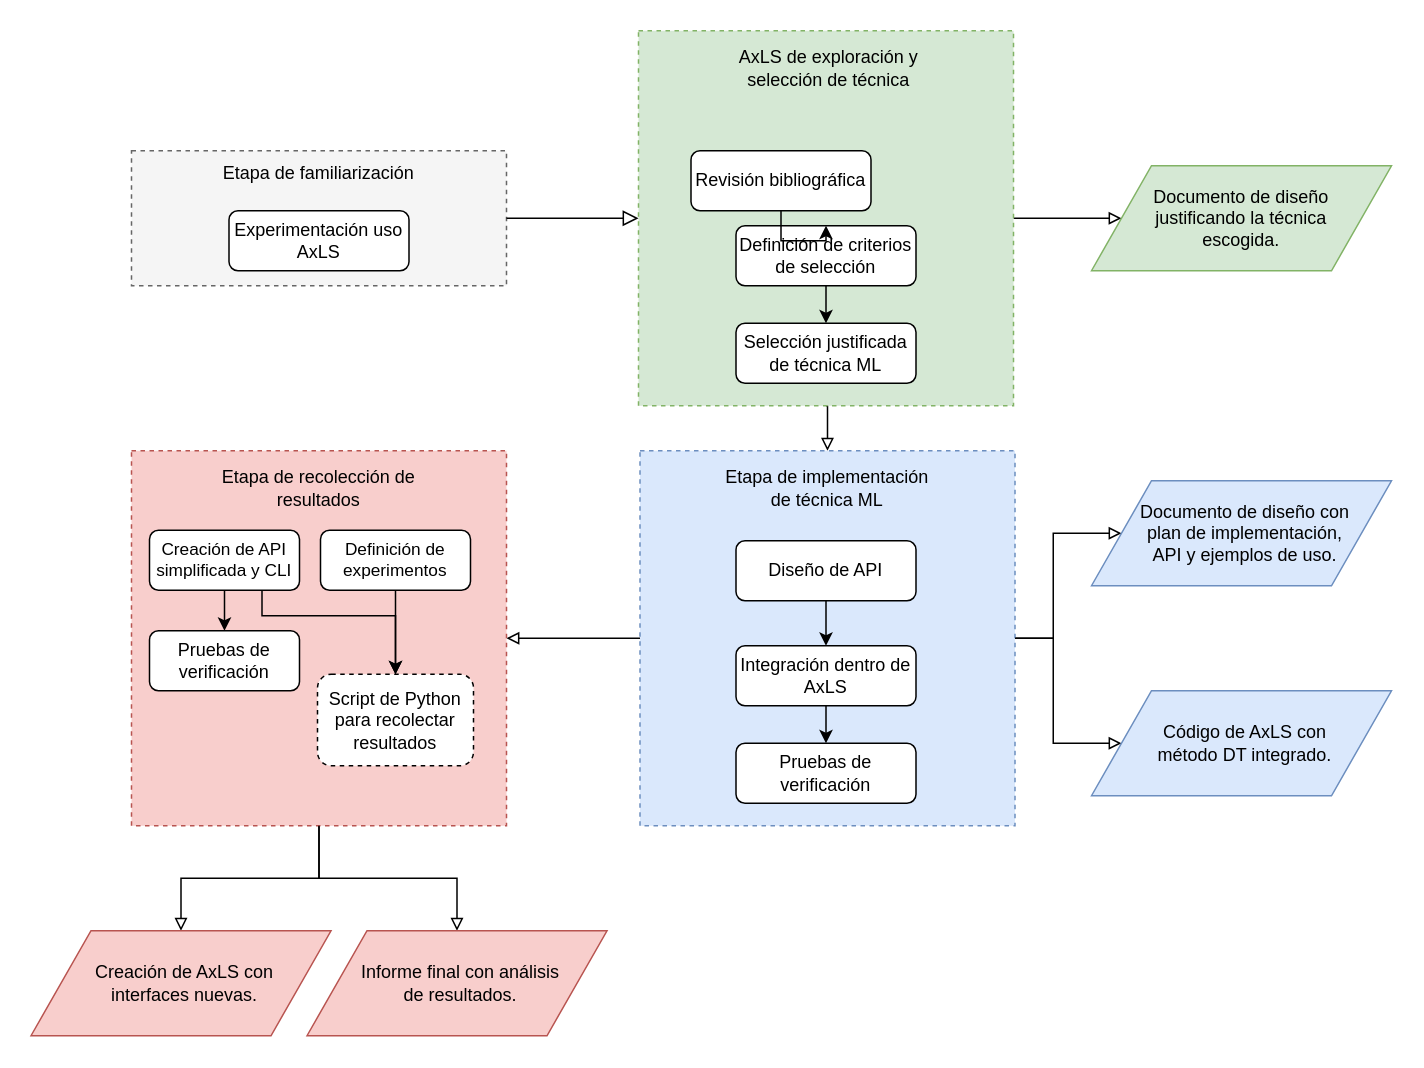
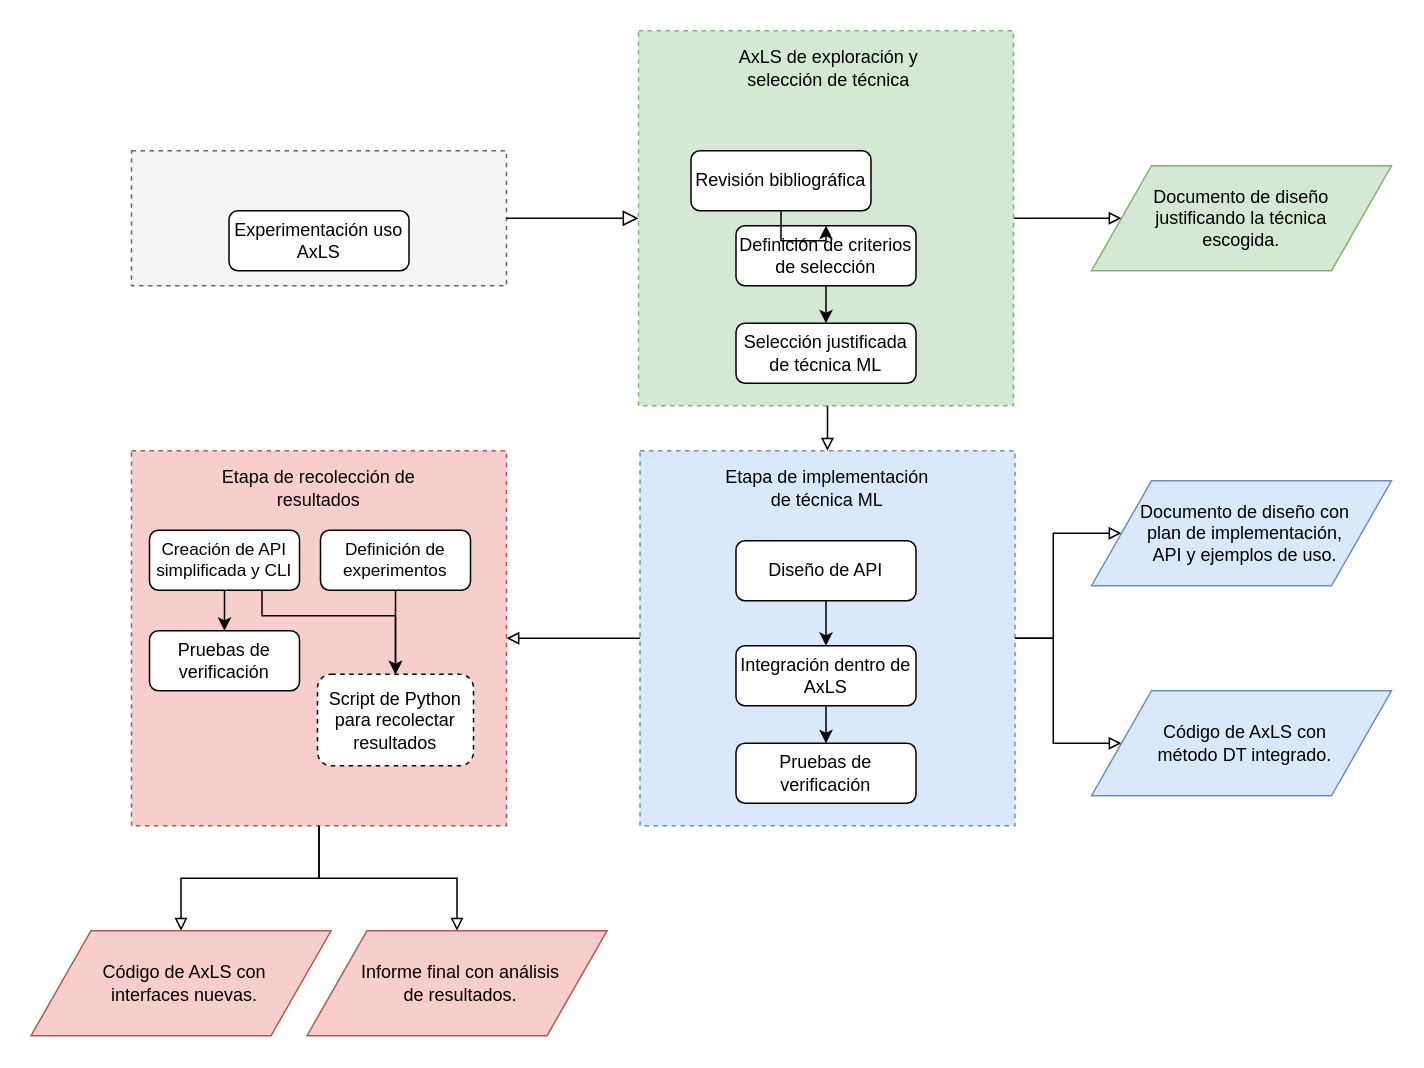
(319, 173) -> none
(185, 983) -> (185, 983)
